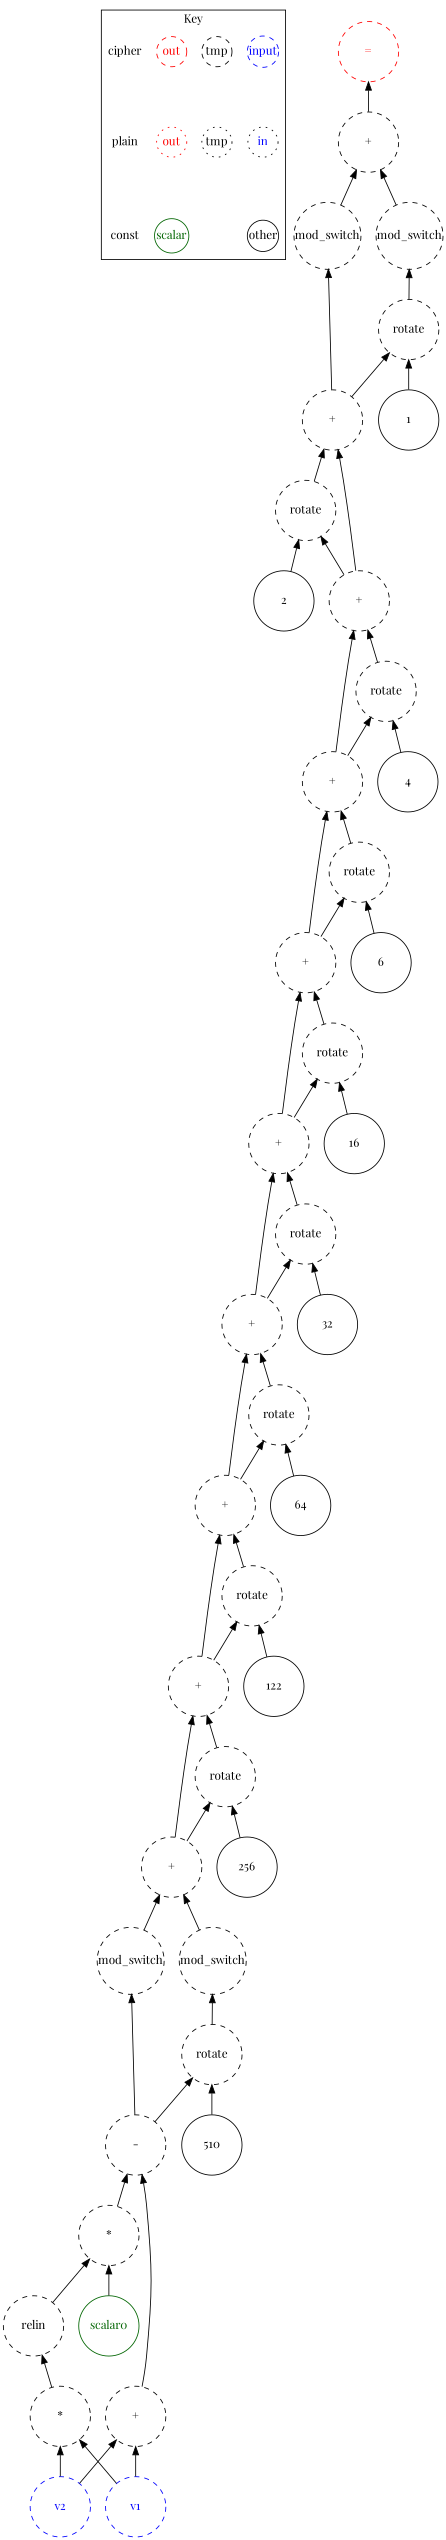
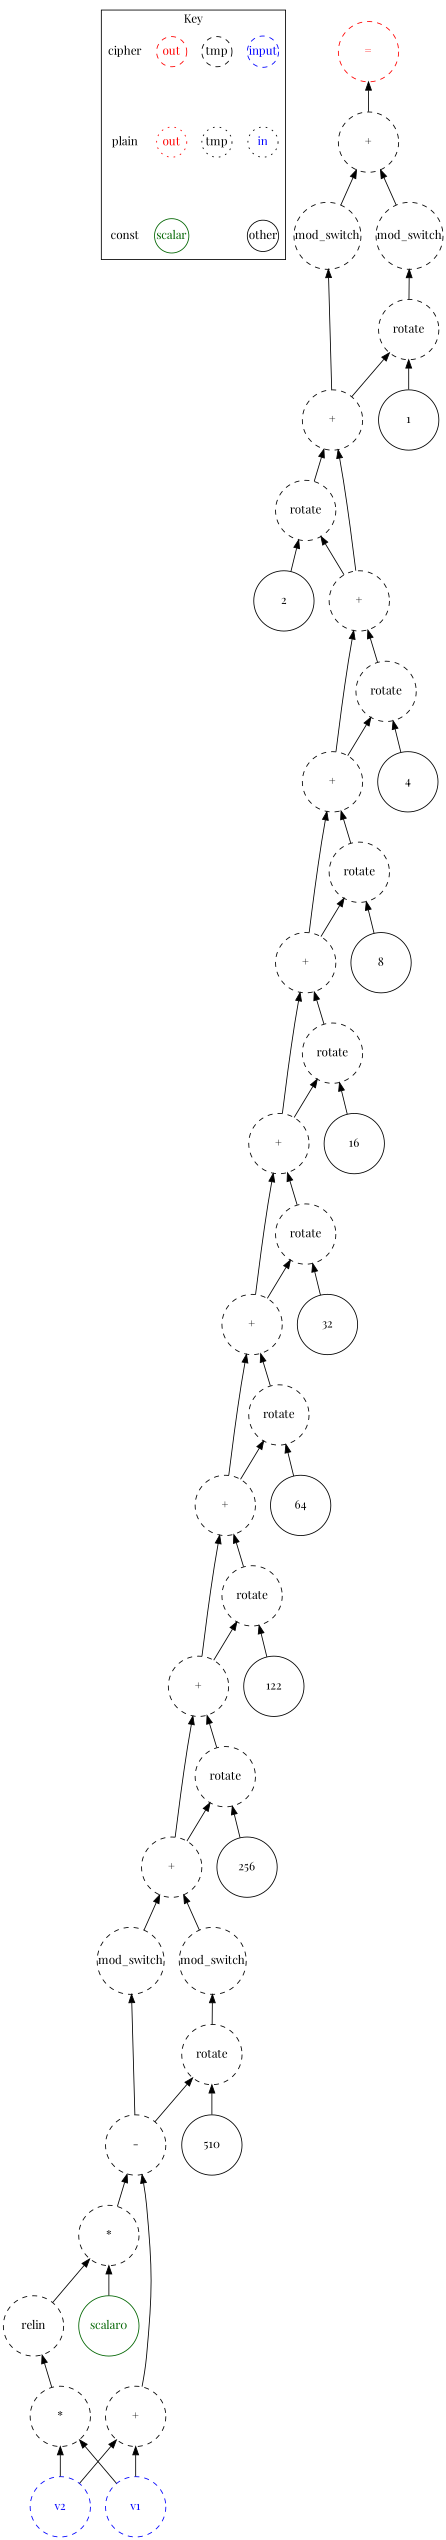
(381, 963) -> (381, 963)
